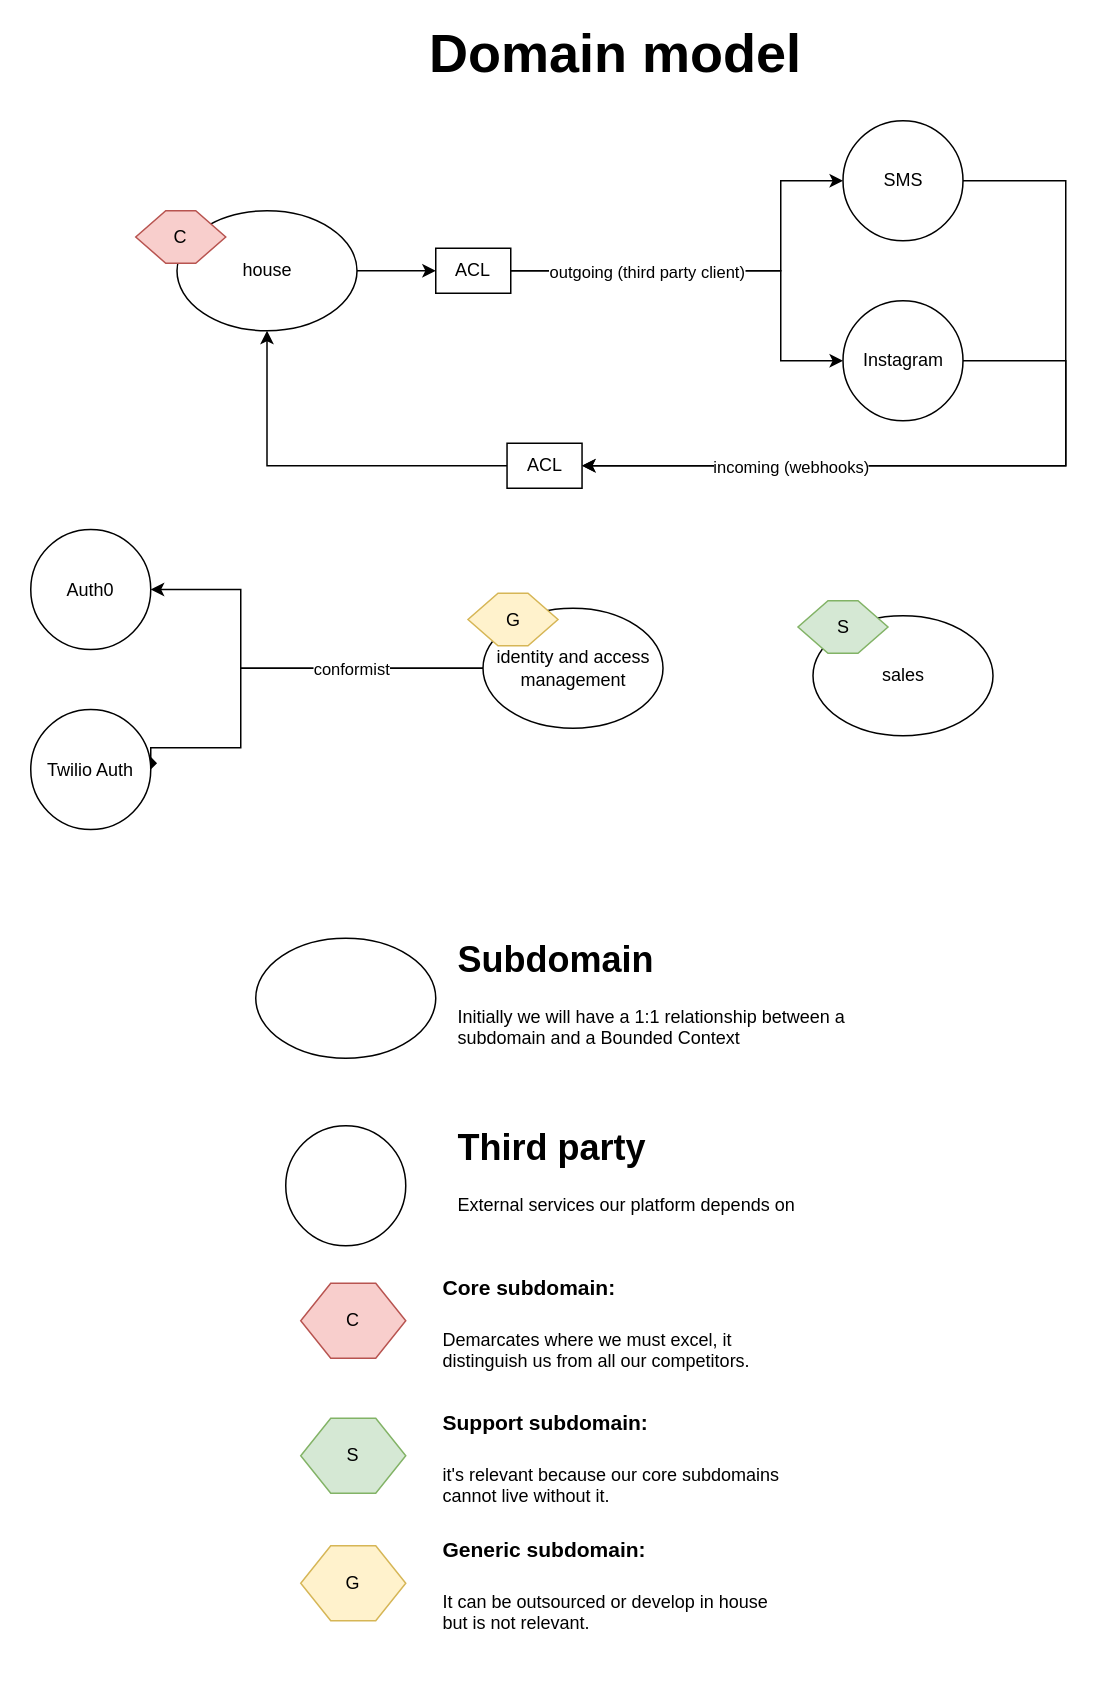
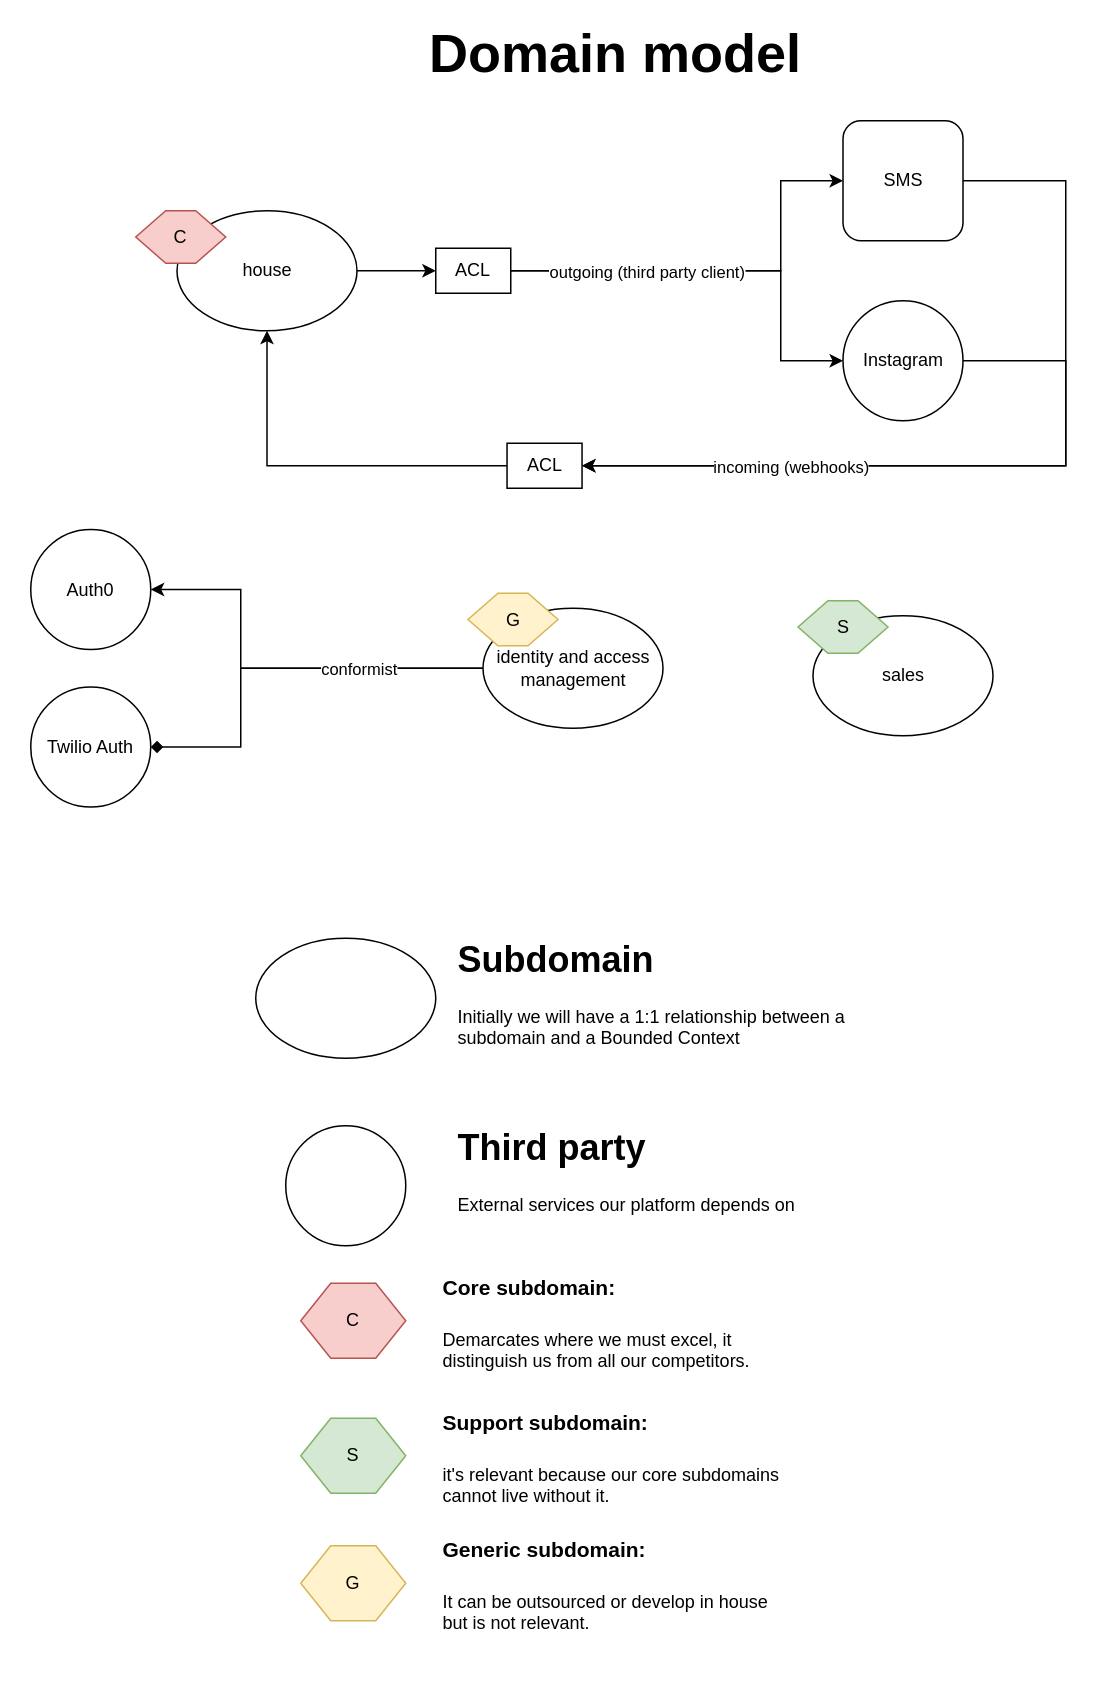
(903, 181) -> (903, 181)
(91, 770) -> (91, 747)
